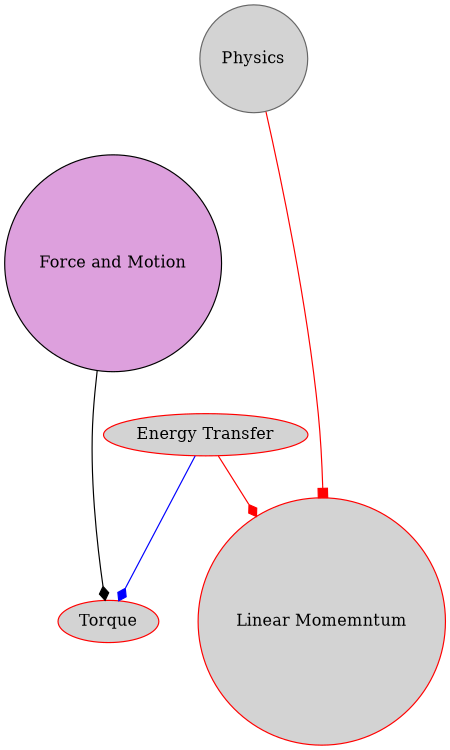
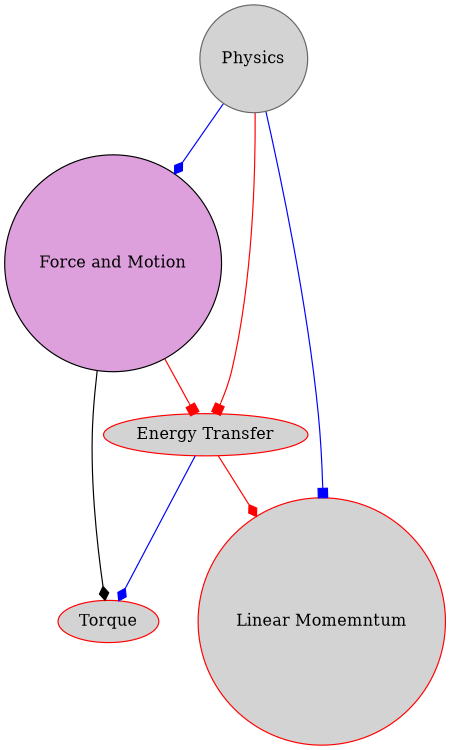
none -> (203, 133)
none -> (249, 259)
(303, 298) -> (303, 298)
none -> (177, 381)
